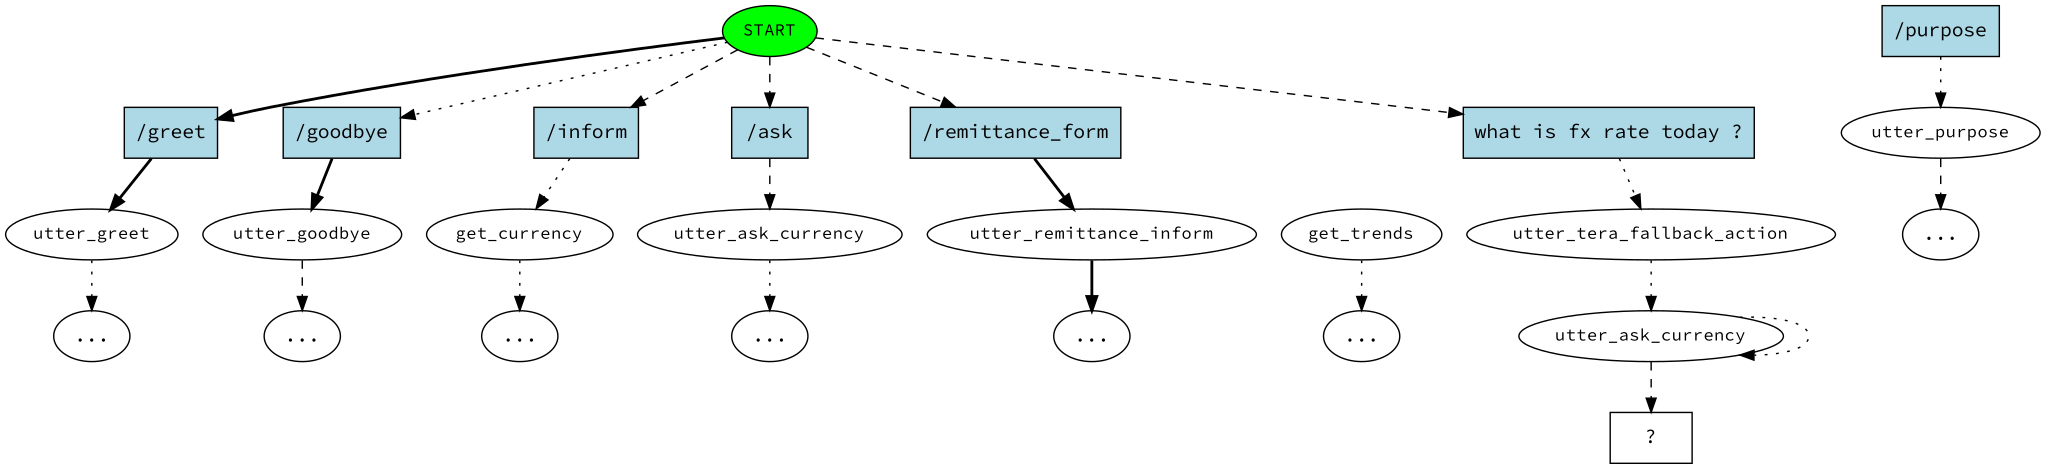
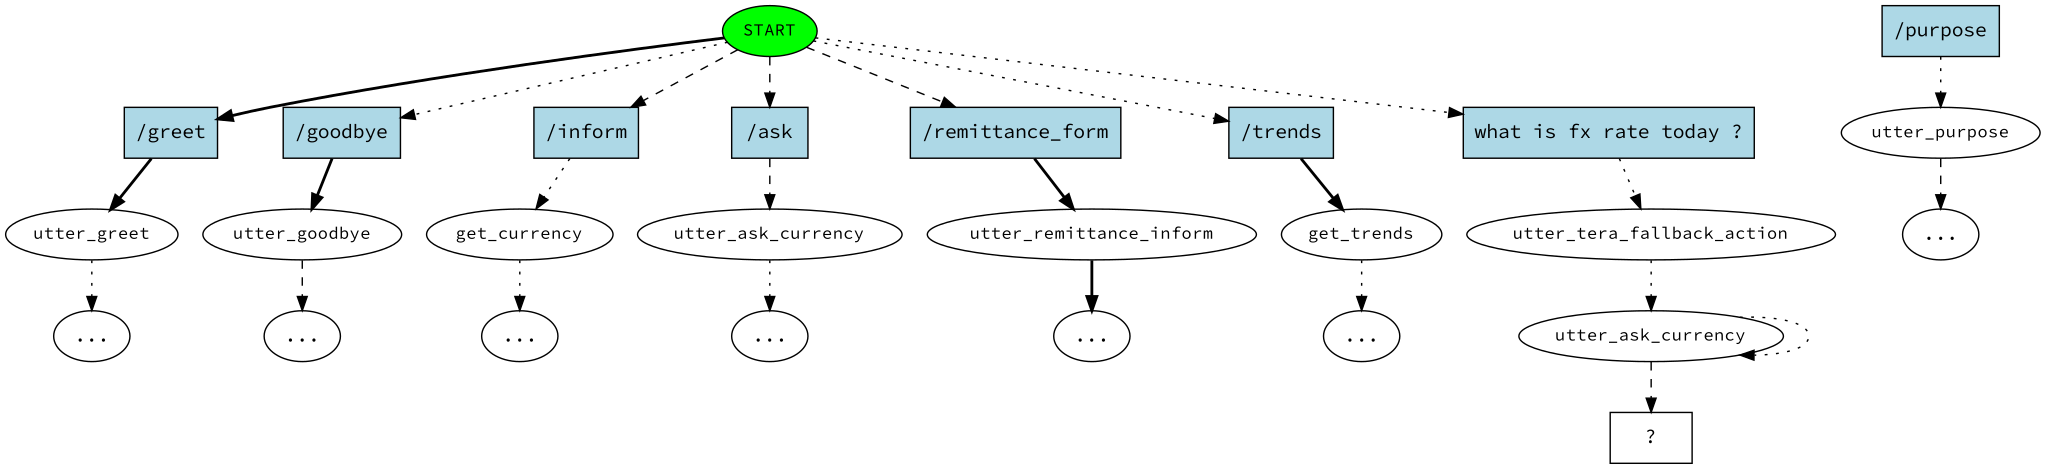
(1132, 75) -> (1132, 75)
none -> (1281, 133)
